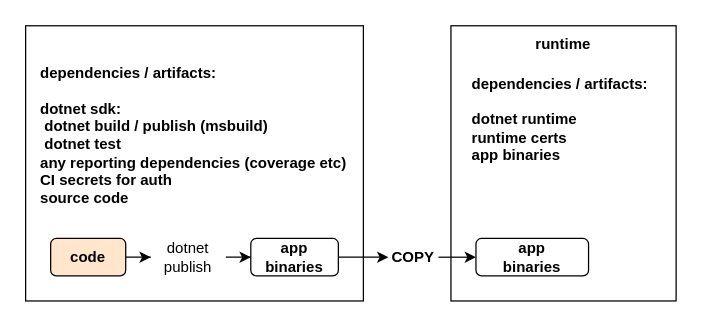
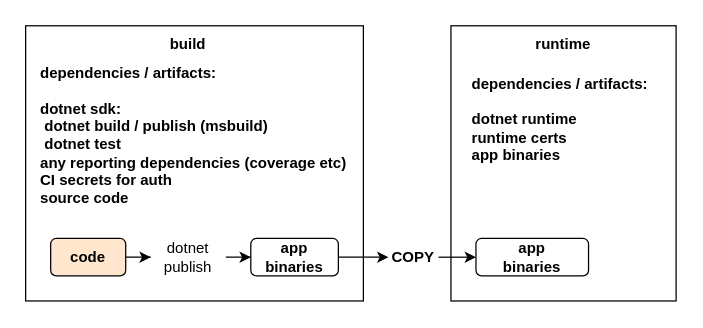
none -> (188, 44)
